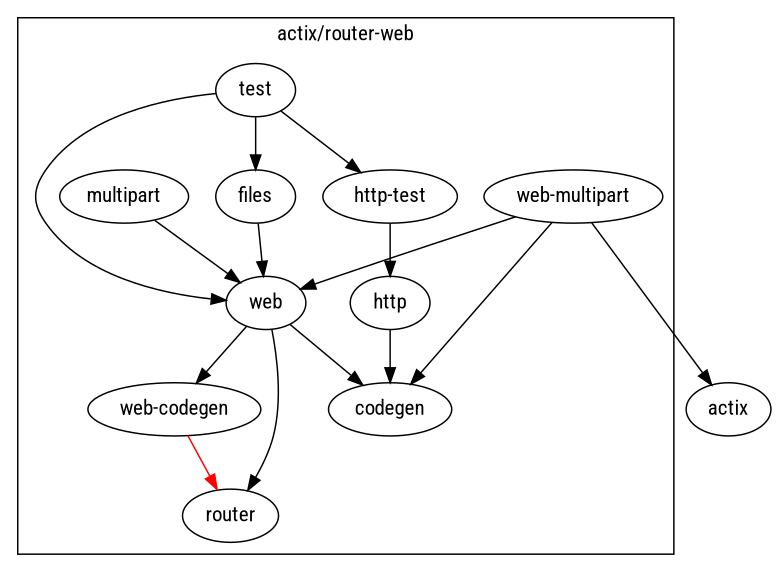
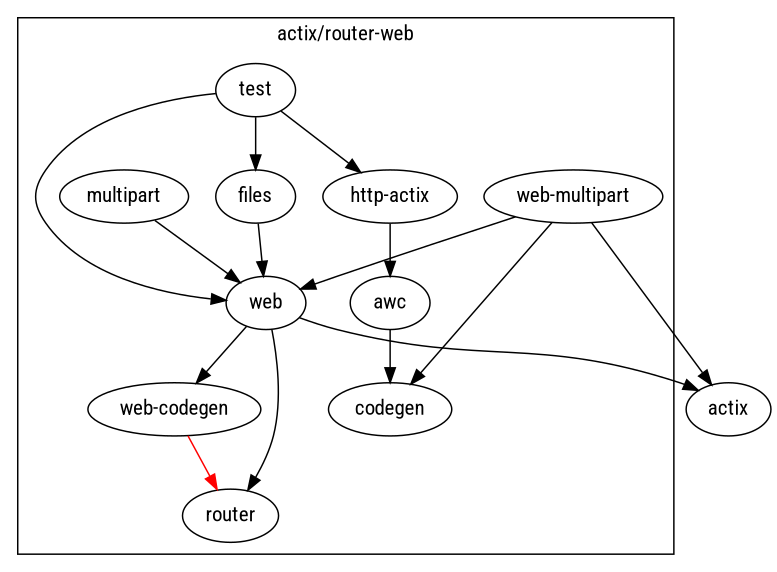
(390, 197) -> (390, 197)
(390, 303) -> (390, 303)
(320, 350) -> (492, 351)
